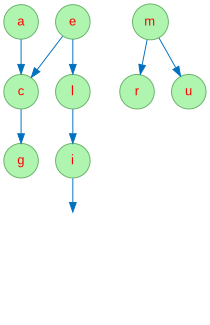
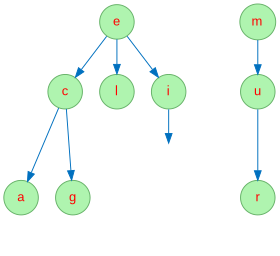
(21, 52) -> (45, 140)
(145, 52) -> (258, 140)
(73, 122) -> (140, 53)
